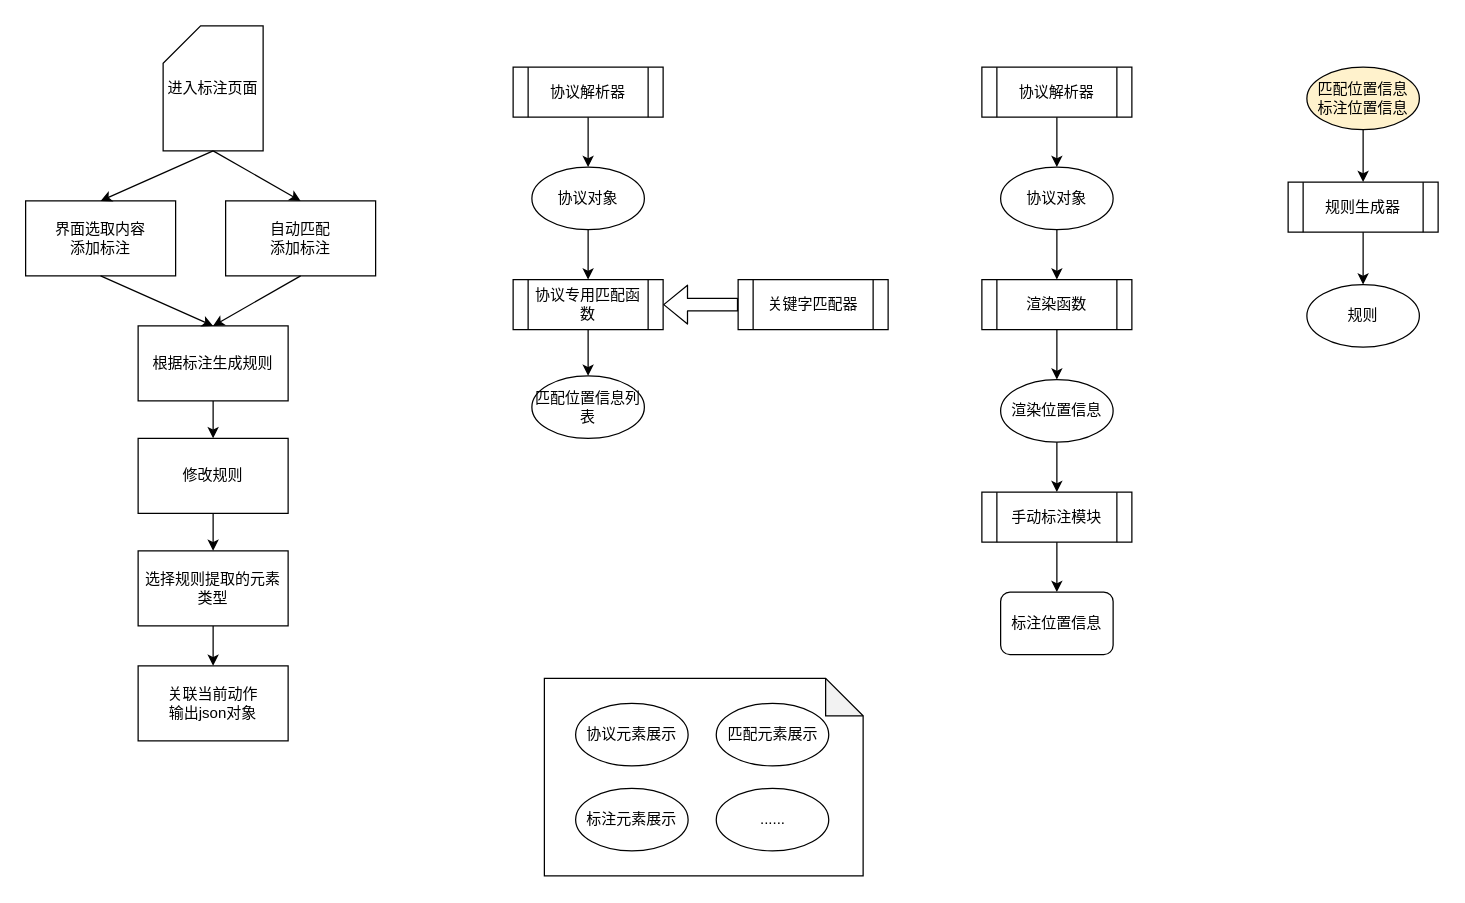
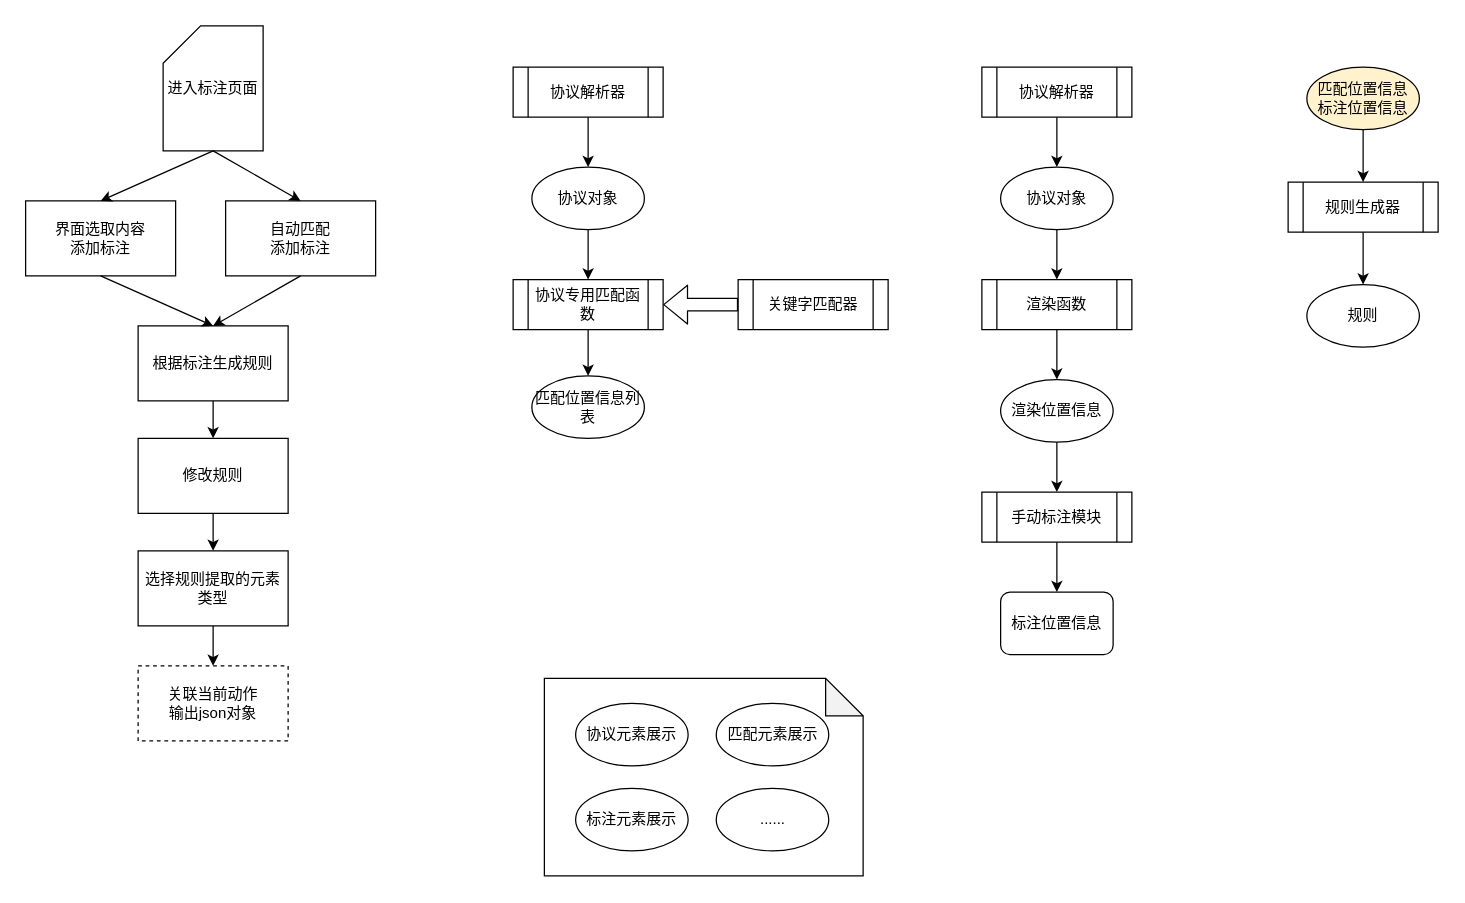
(213, 703) -> (213, 703)
